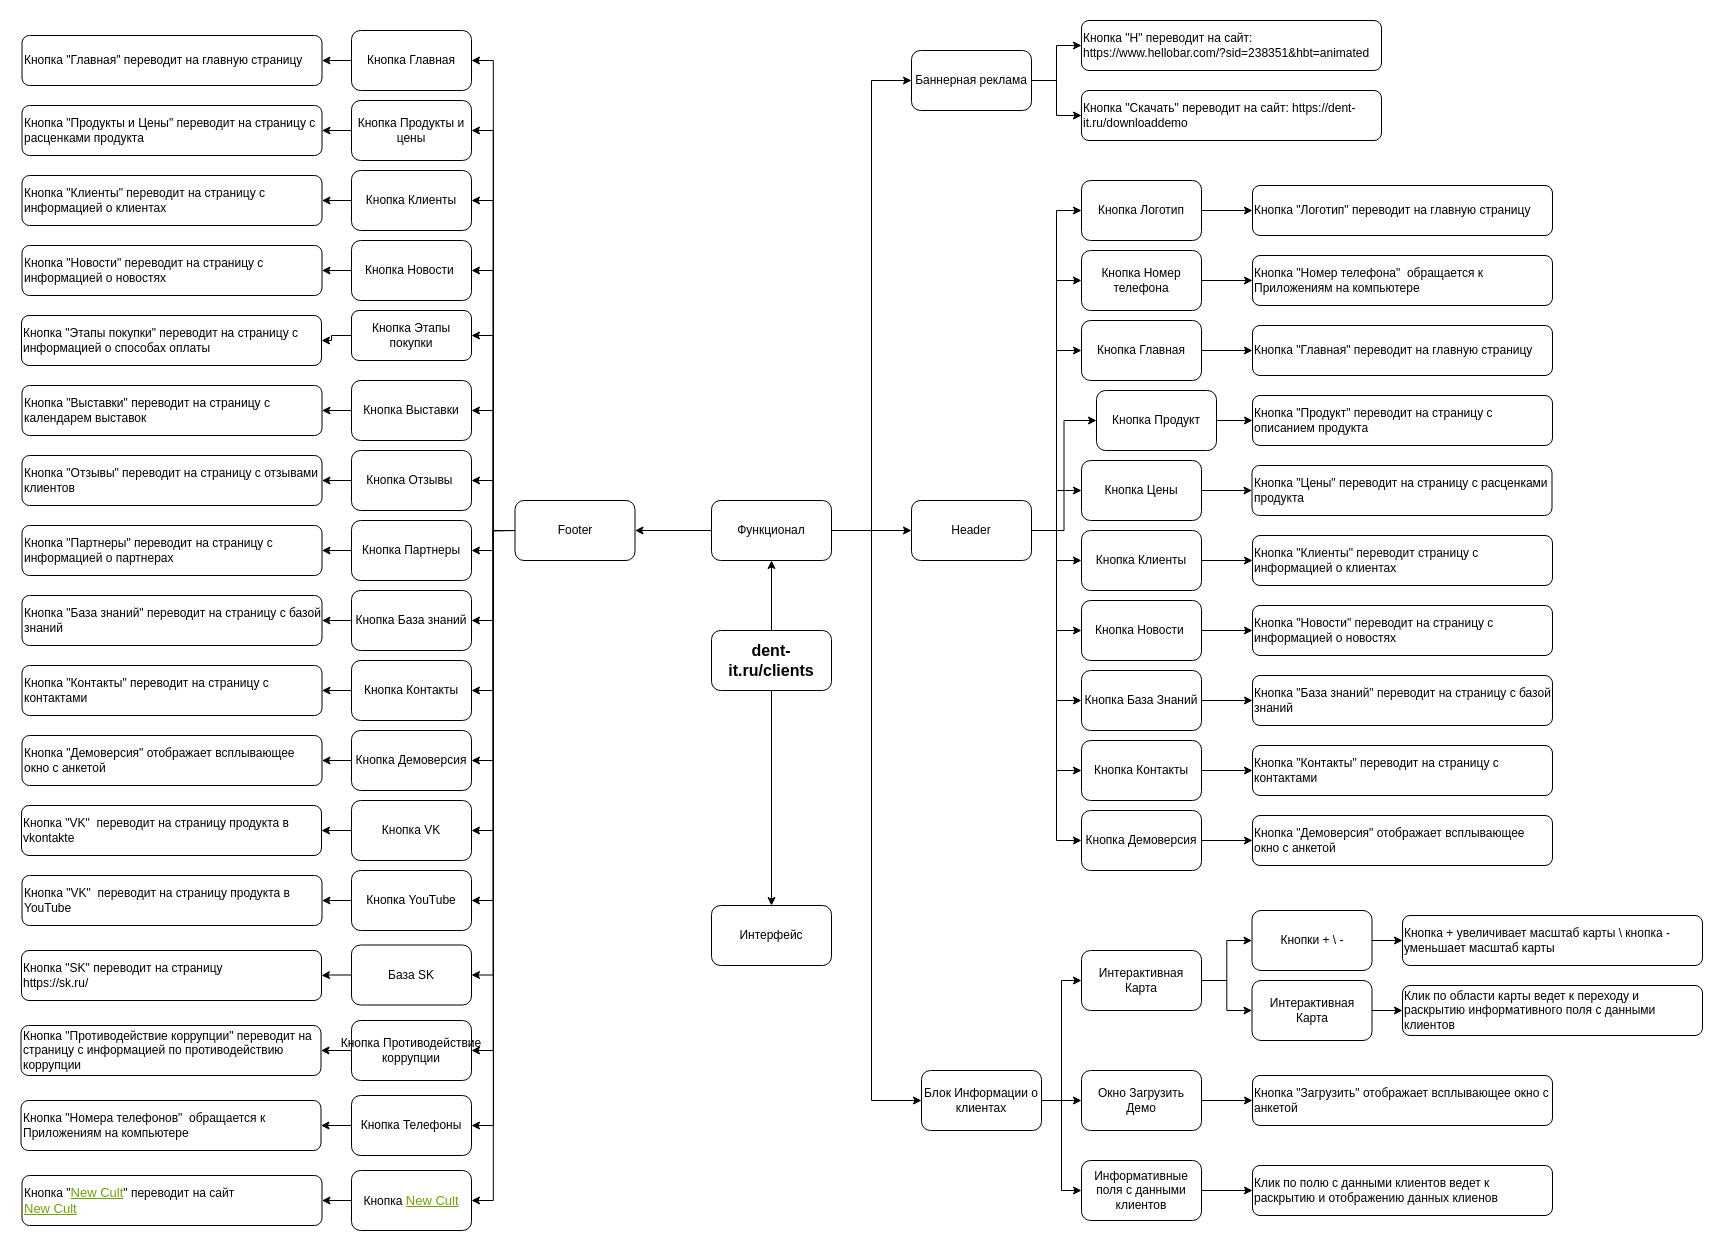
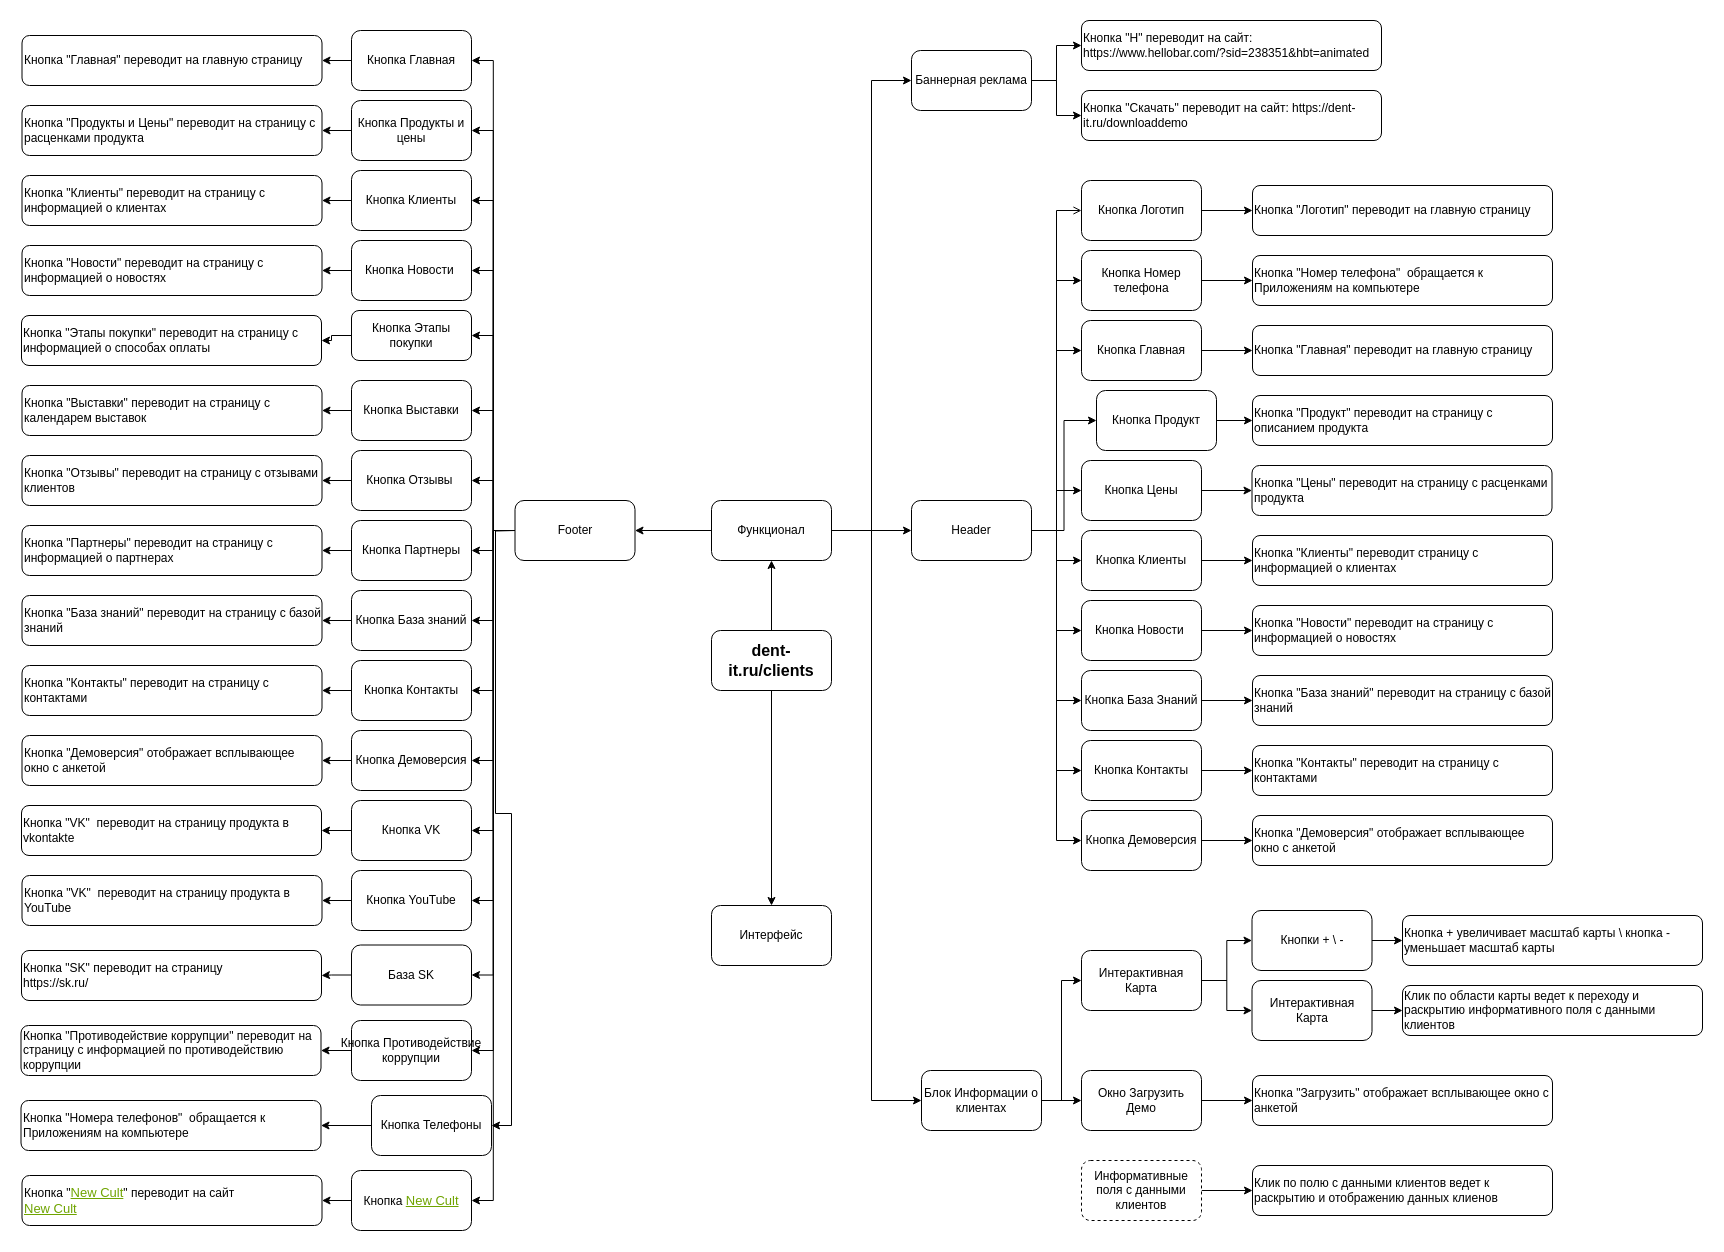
(1073, 211) -> (1075, 211)
(412, 1126) -> (432, 1126)
(1062, 1153) -> none
(1142, 1191) -> (1142, 1191)
